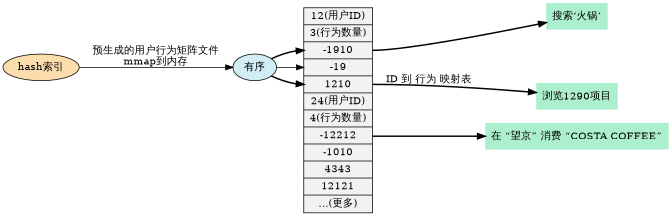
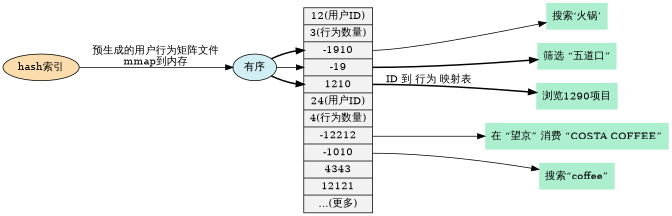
(456, 40) -> (456, 40)
none -> (577, 56)
(425, 136) -> (425, 136)
none -> (577, 176)
